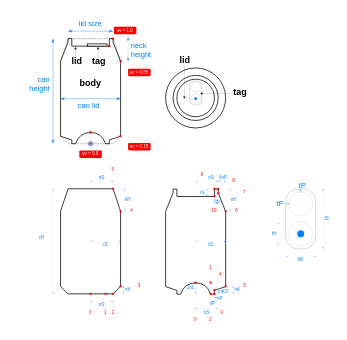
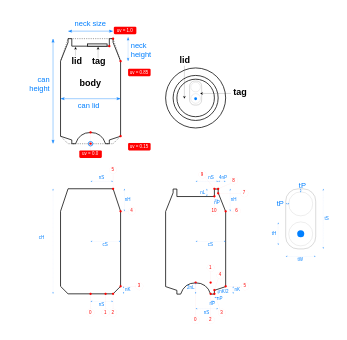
(90, 23) -> (90, 23)
